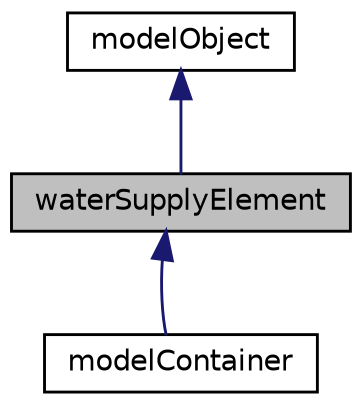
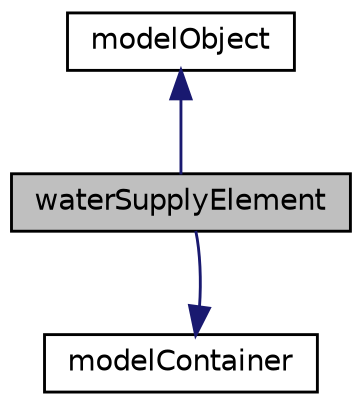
(162, 298) -> (200, 269)
